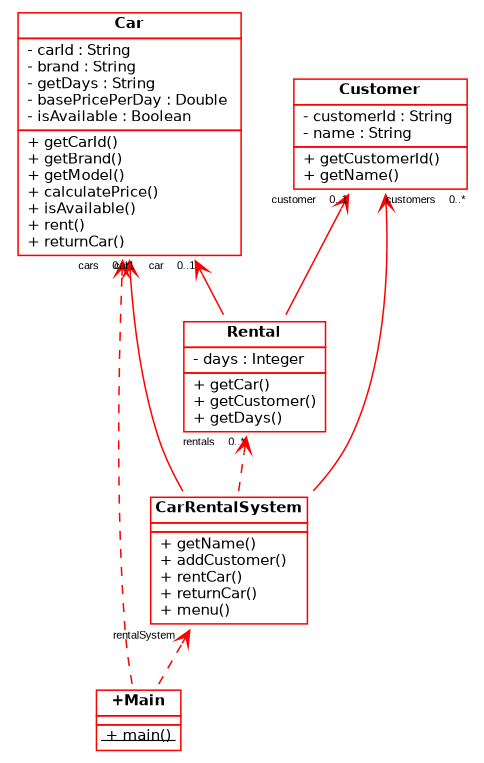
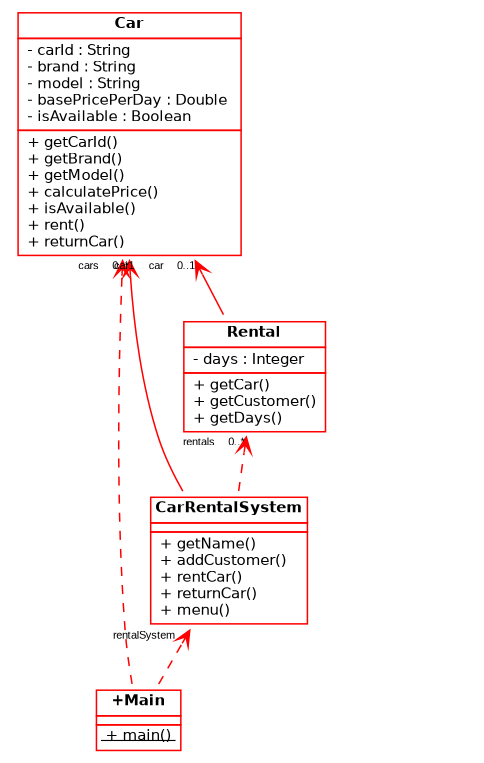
(93, 84) -> (87, 84)
(380, 133) -> none
